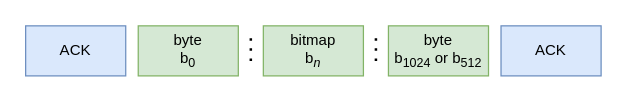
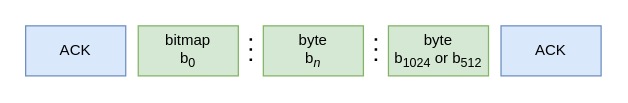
(188, 51) -> (188, 51)
(313, 51) -> (313, 51)
